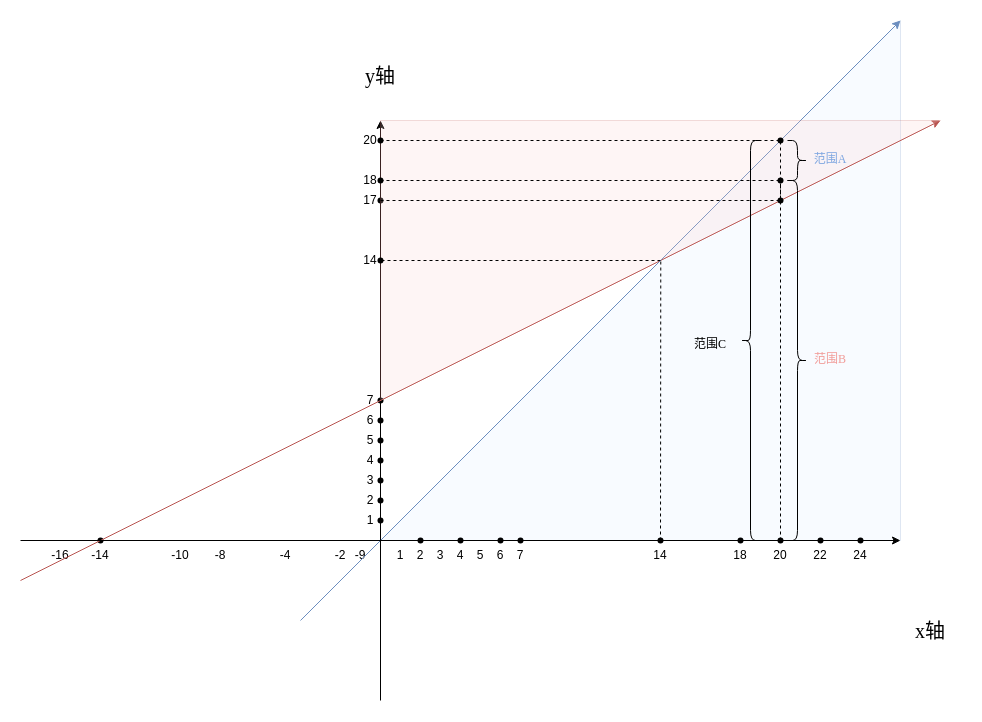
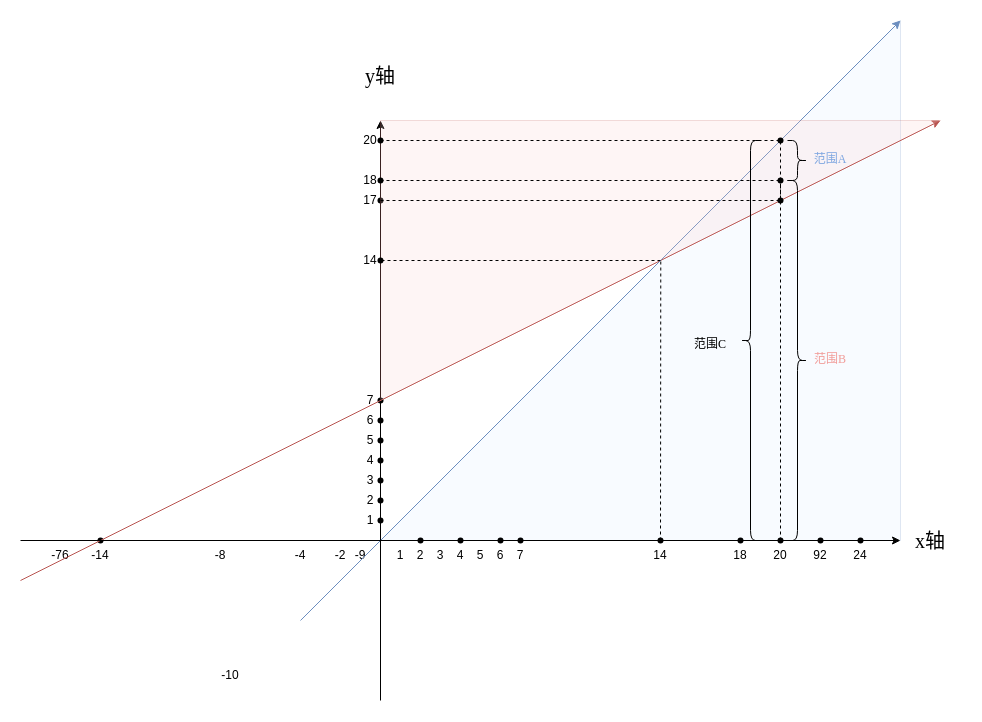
(61, 556) -> (61, 556)
(181, 556) -> (231, 676)
(286, 556) -> (301, 556)
(821, 556) -> (821, 556)
(931, 631) -> (931, 541)
